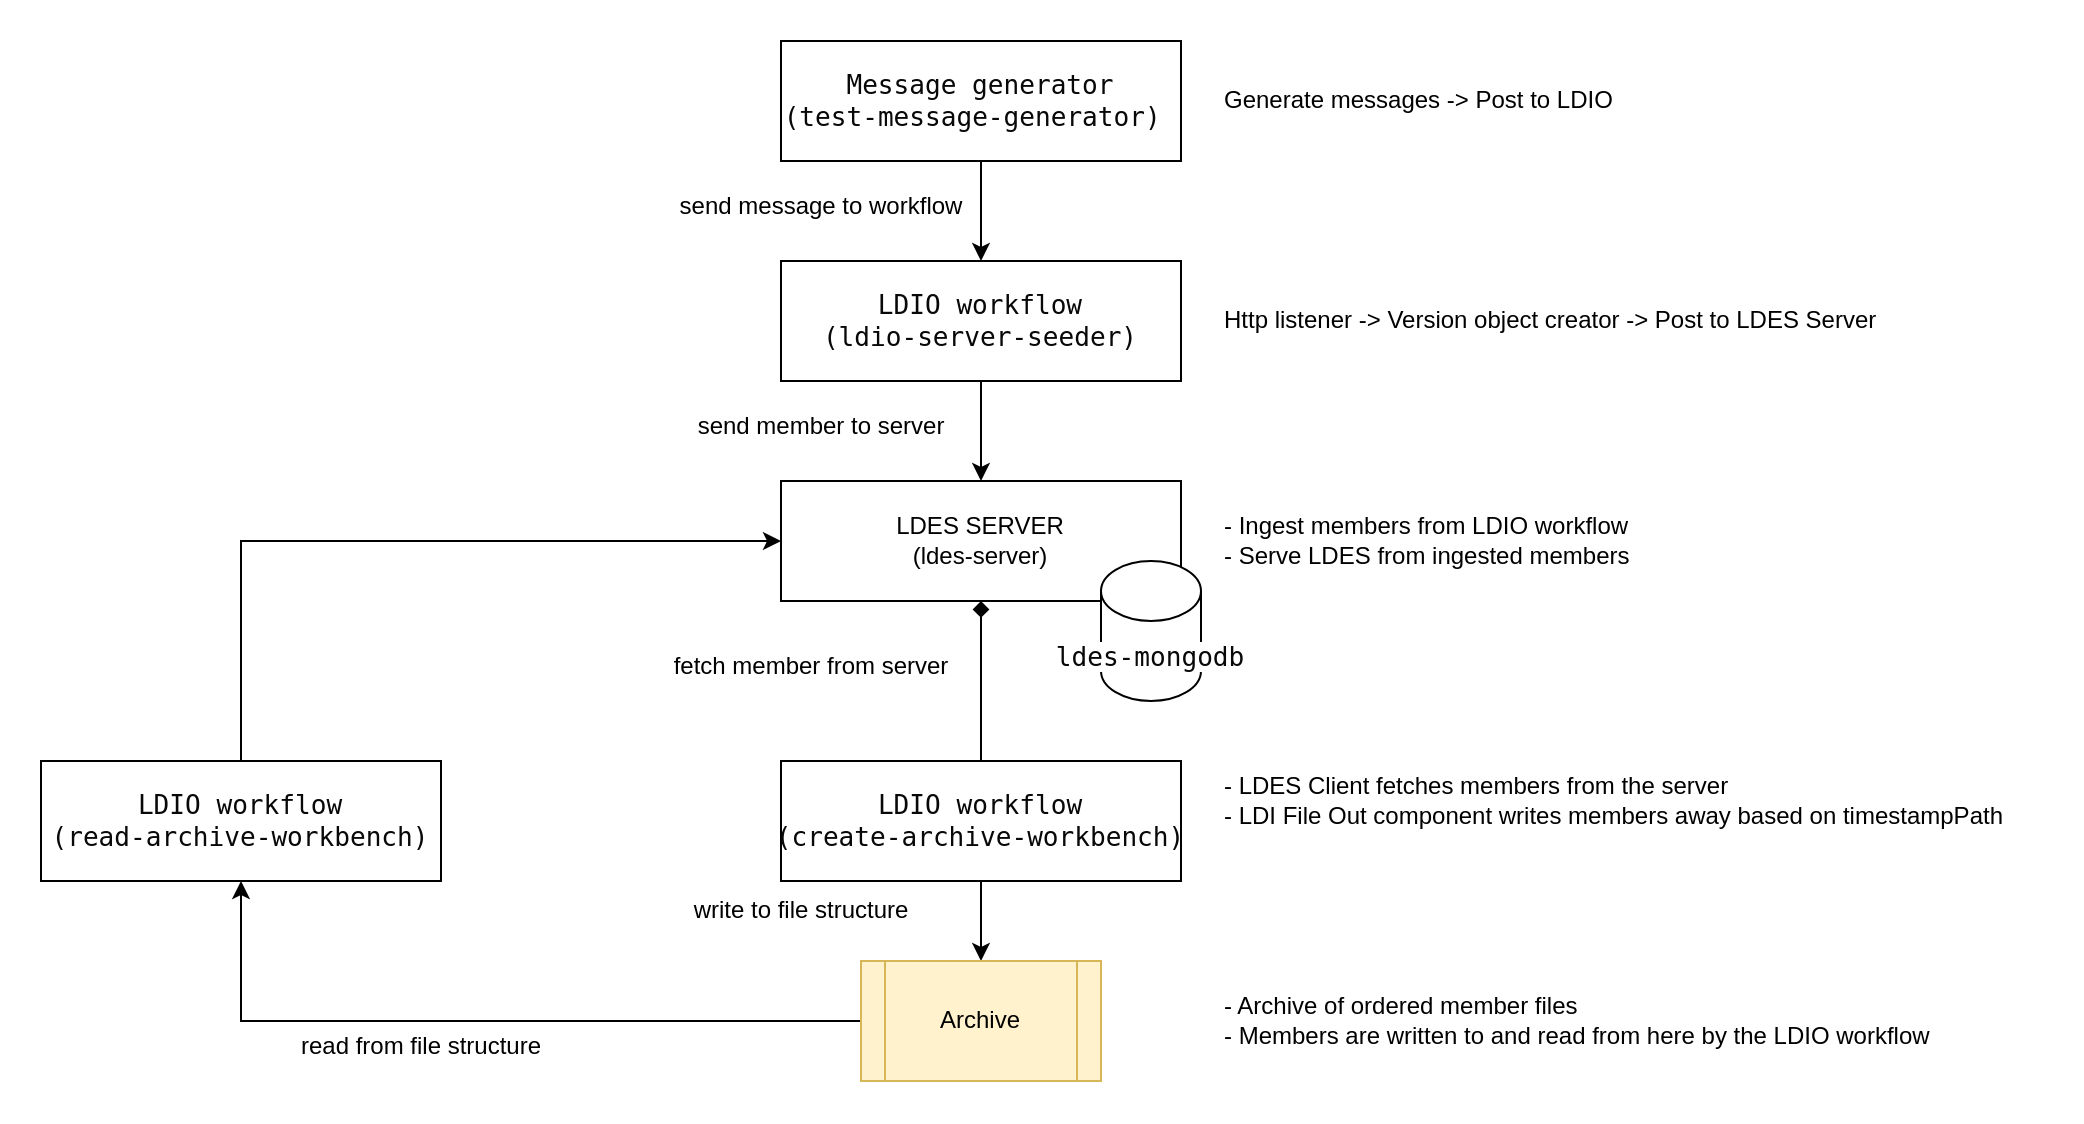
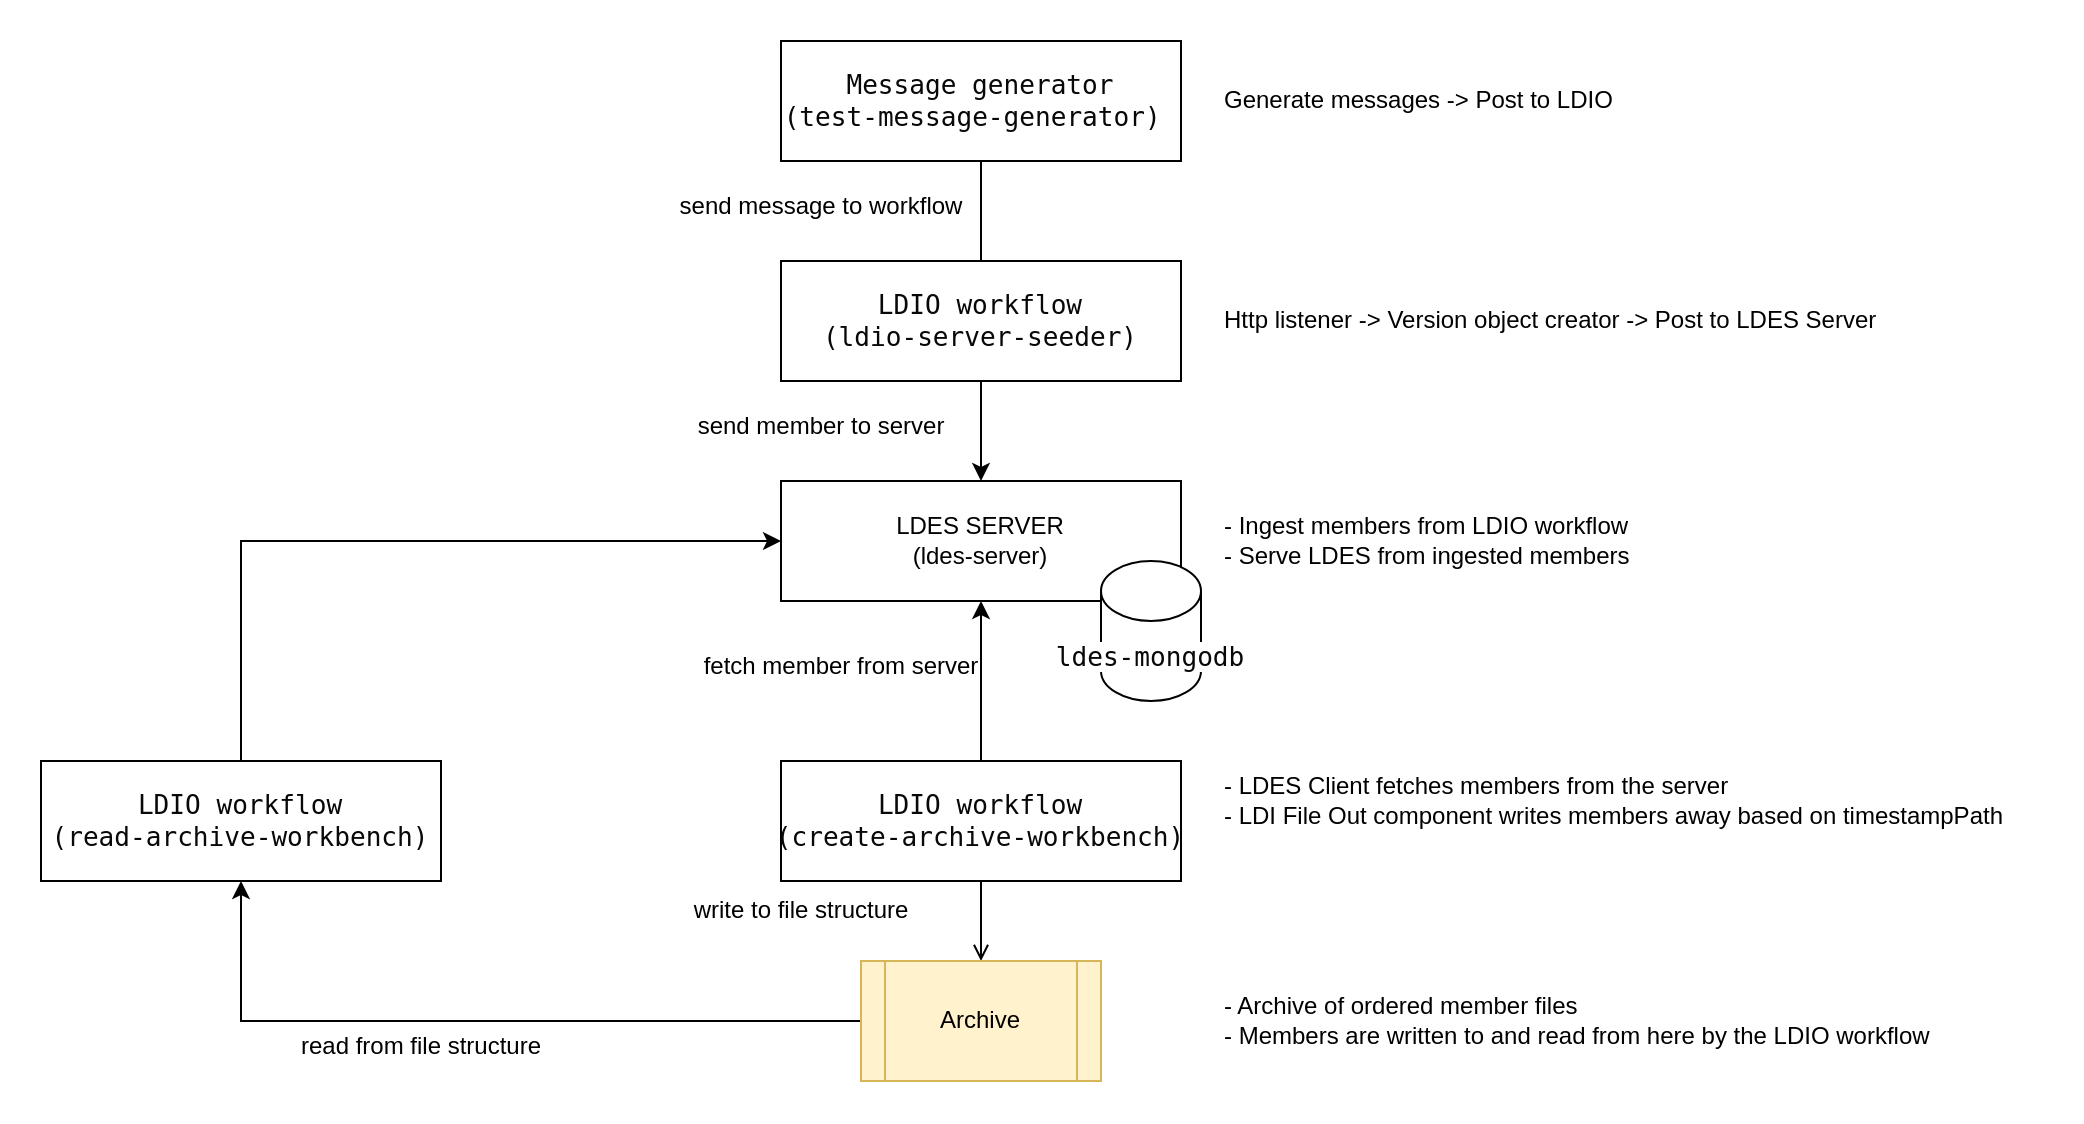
(981, 246) -> (981, 251)
(981, 617) -> (981, 616)
(811, 667) -> (841, 667)
(981, 946) -> (981, 948)
